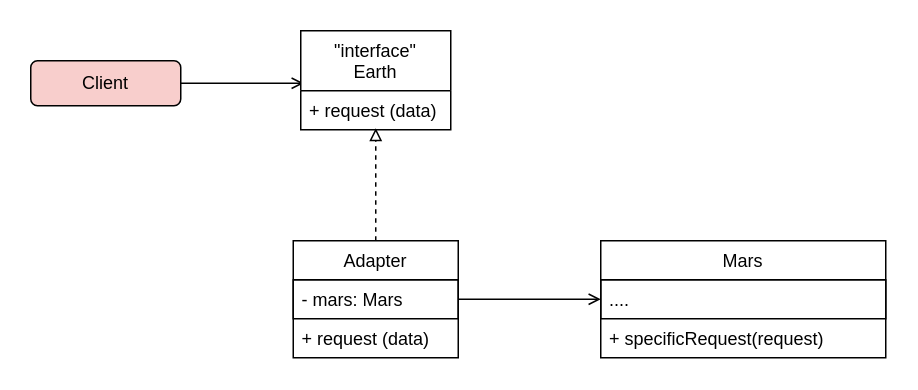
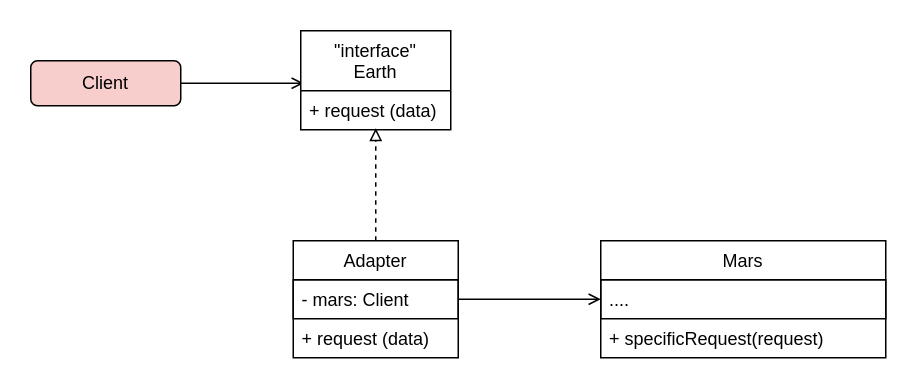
(355, 300) -> (360, 300)
